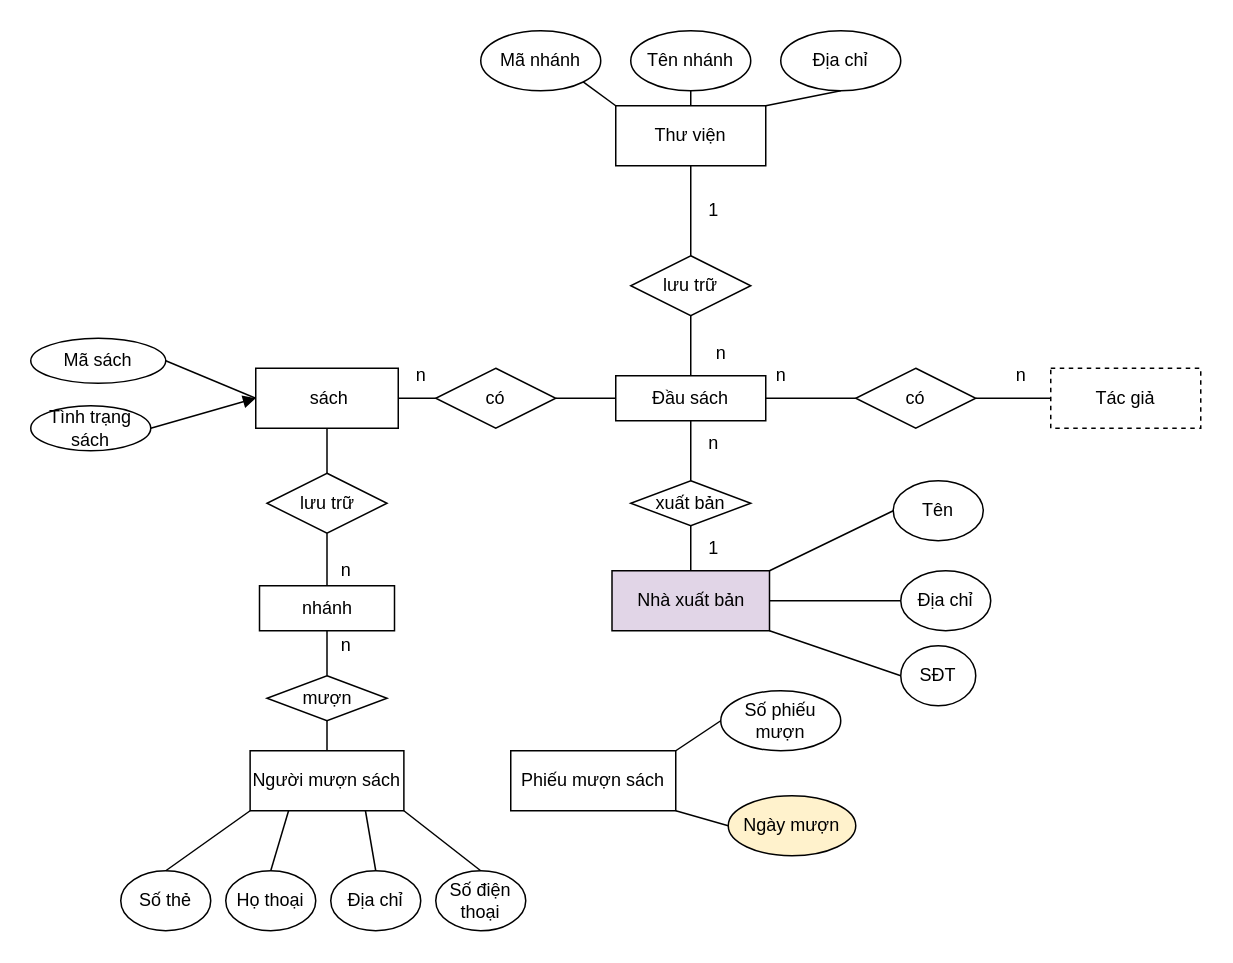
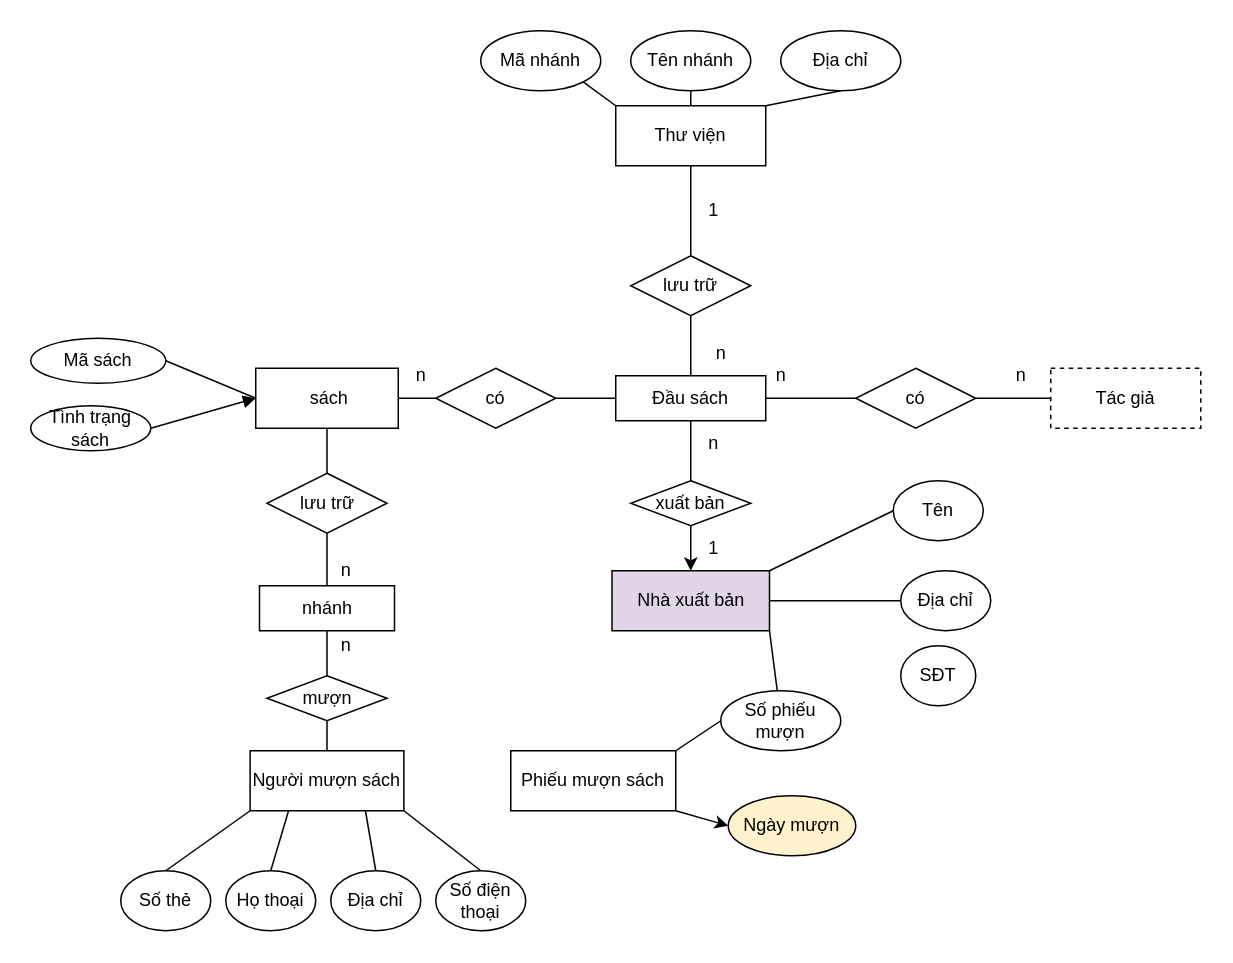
(691, 563) -> (691, 559)
(835, 653) -> (773, 661)
(720, 824) -> (717, 823)
